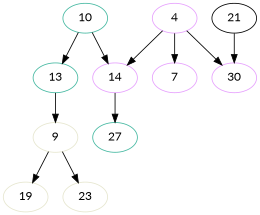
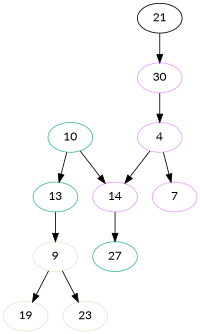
(201, 45) -> (160, 104)
